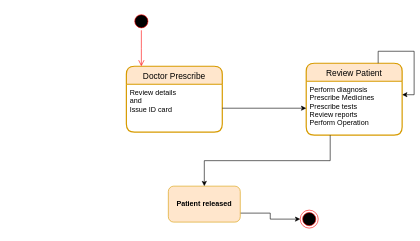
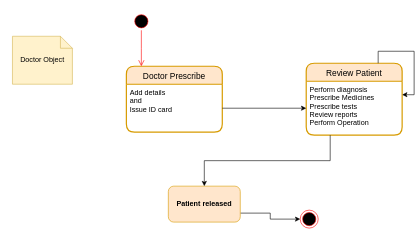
none -> (42, 60)
(154, 92) -> (149, 92)
